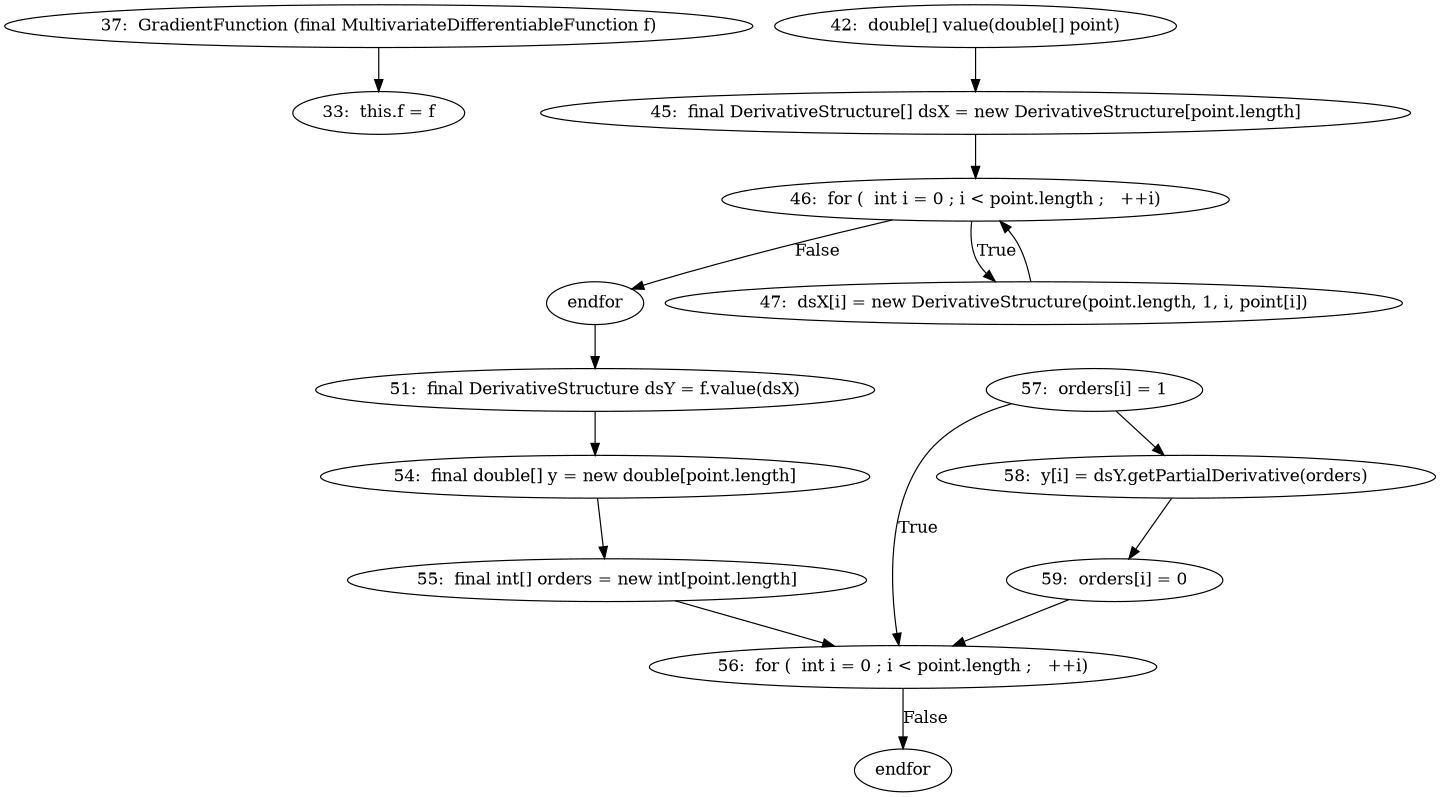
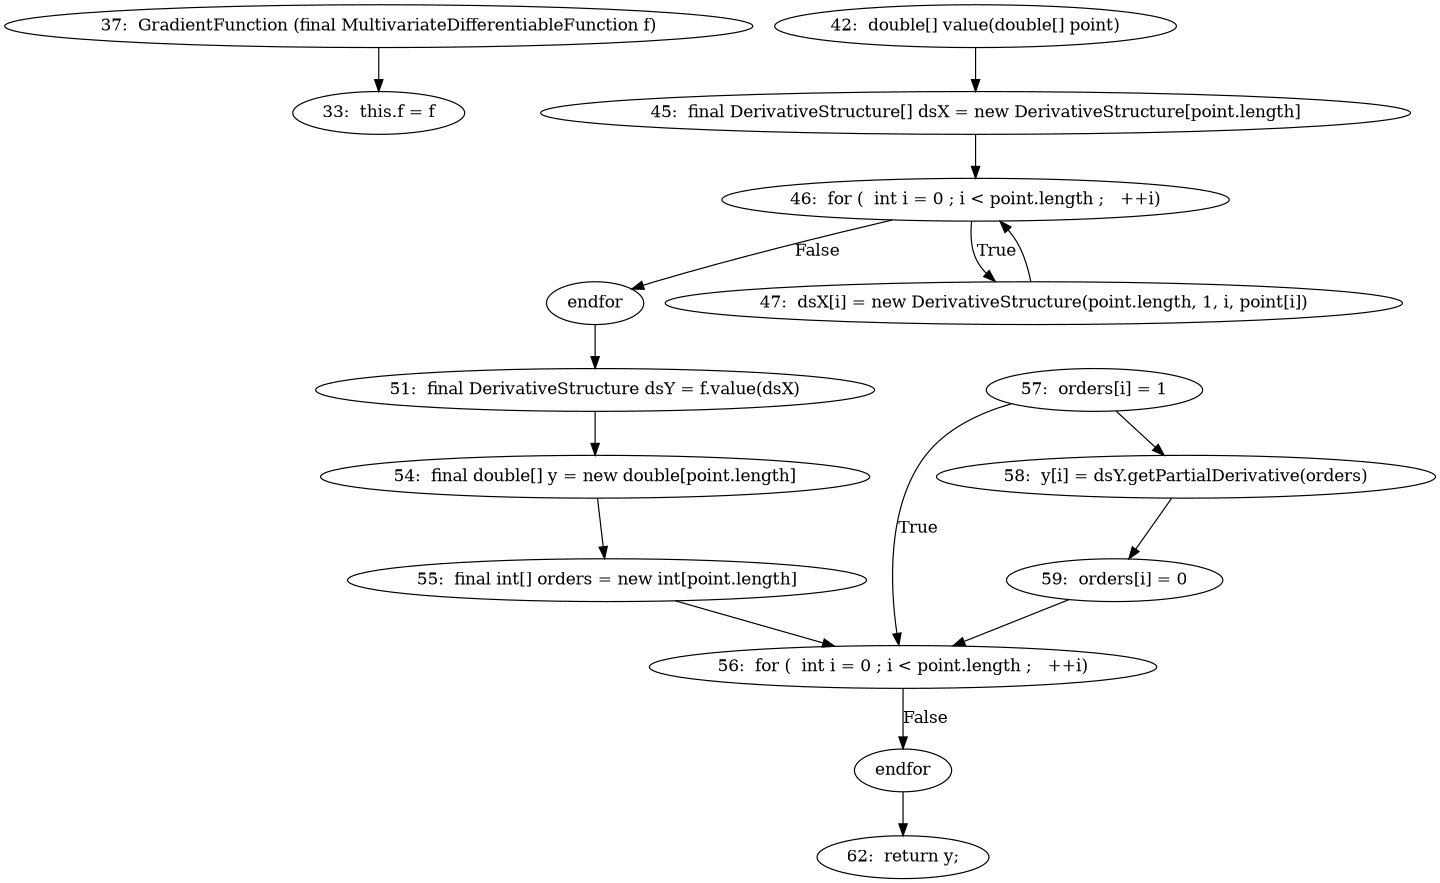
none -> (903, 857)
